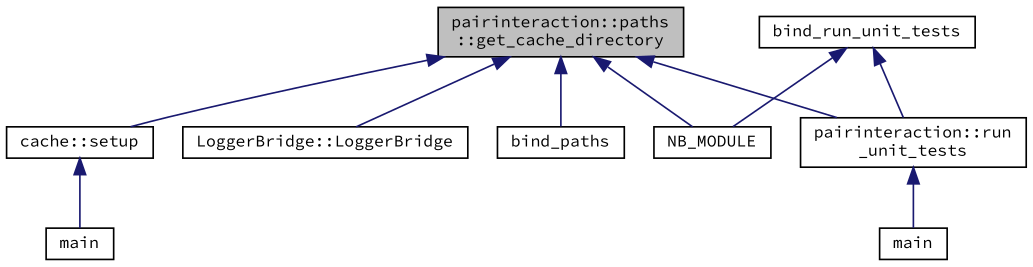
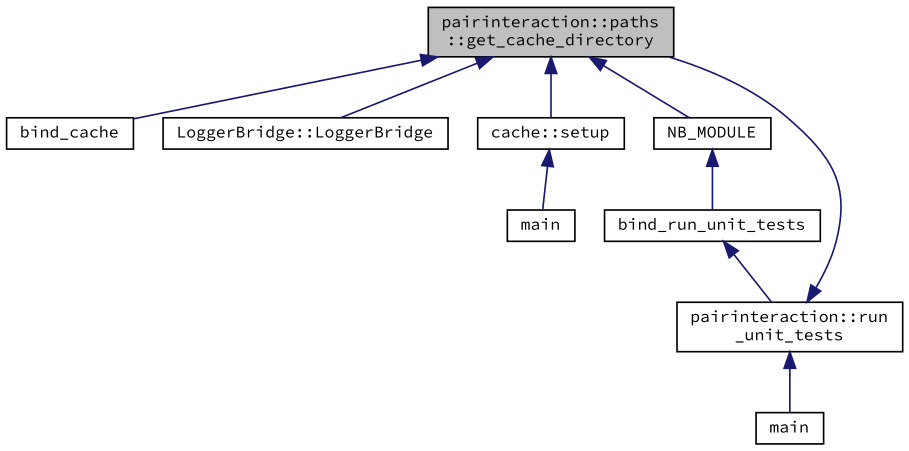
(745, 90) -> (809, 138)
(785, 90) -> (712, 188)
(561, 142) -> (70, 133)
